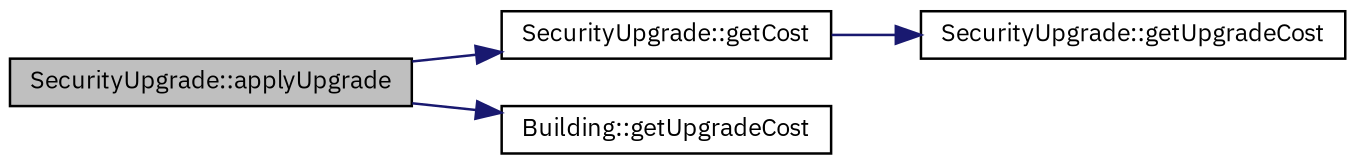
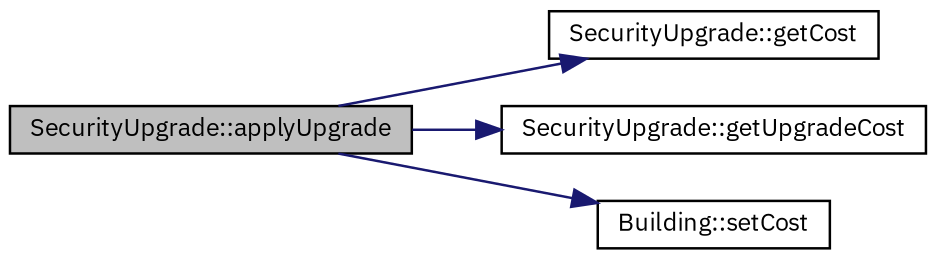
(864, 35) -> (444, 130)
(666, 130) -> (714, 225)
